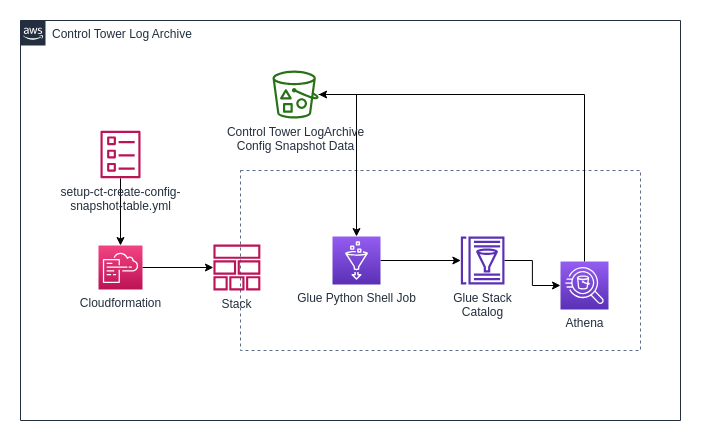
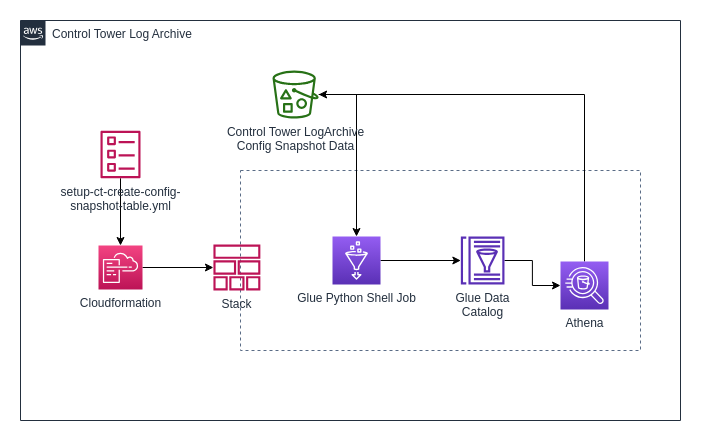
(483, 306) -> (483, 306)
